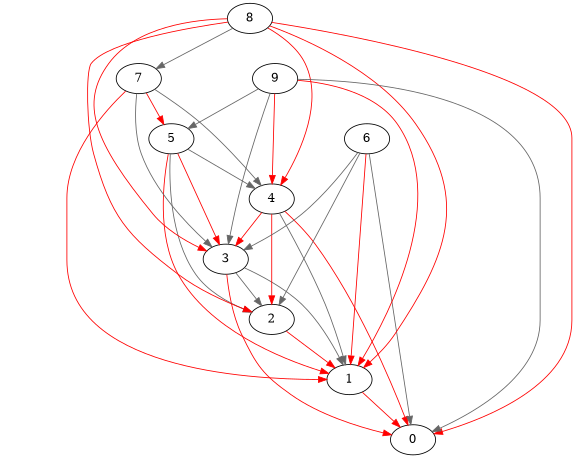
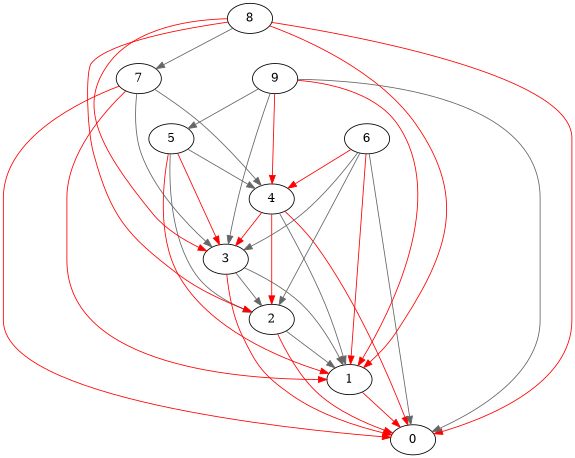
(312, 96) -> (323, 167)
(153, 105) -> (40, 364)
(307, 347) -> (307, 347)
none -> (320, 395)
